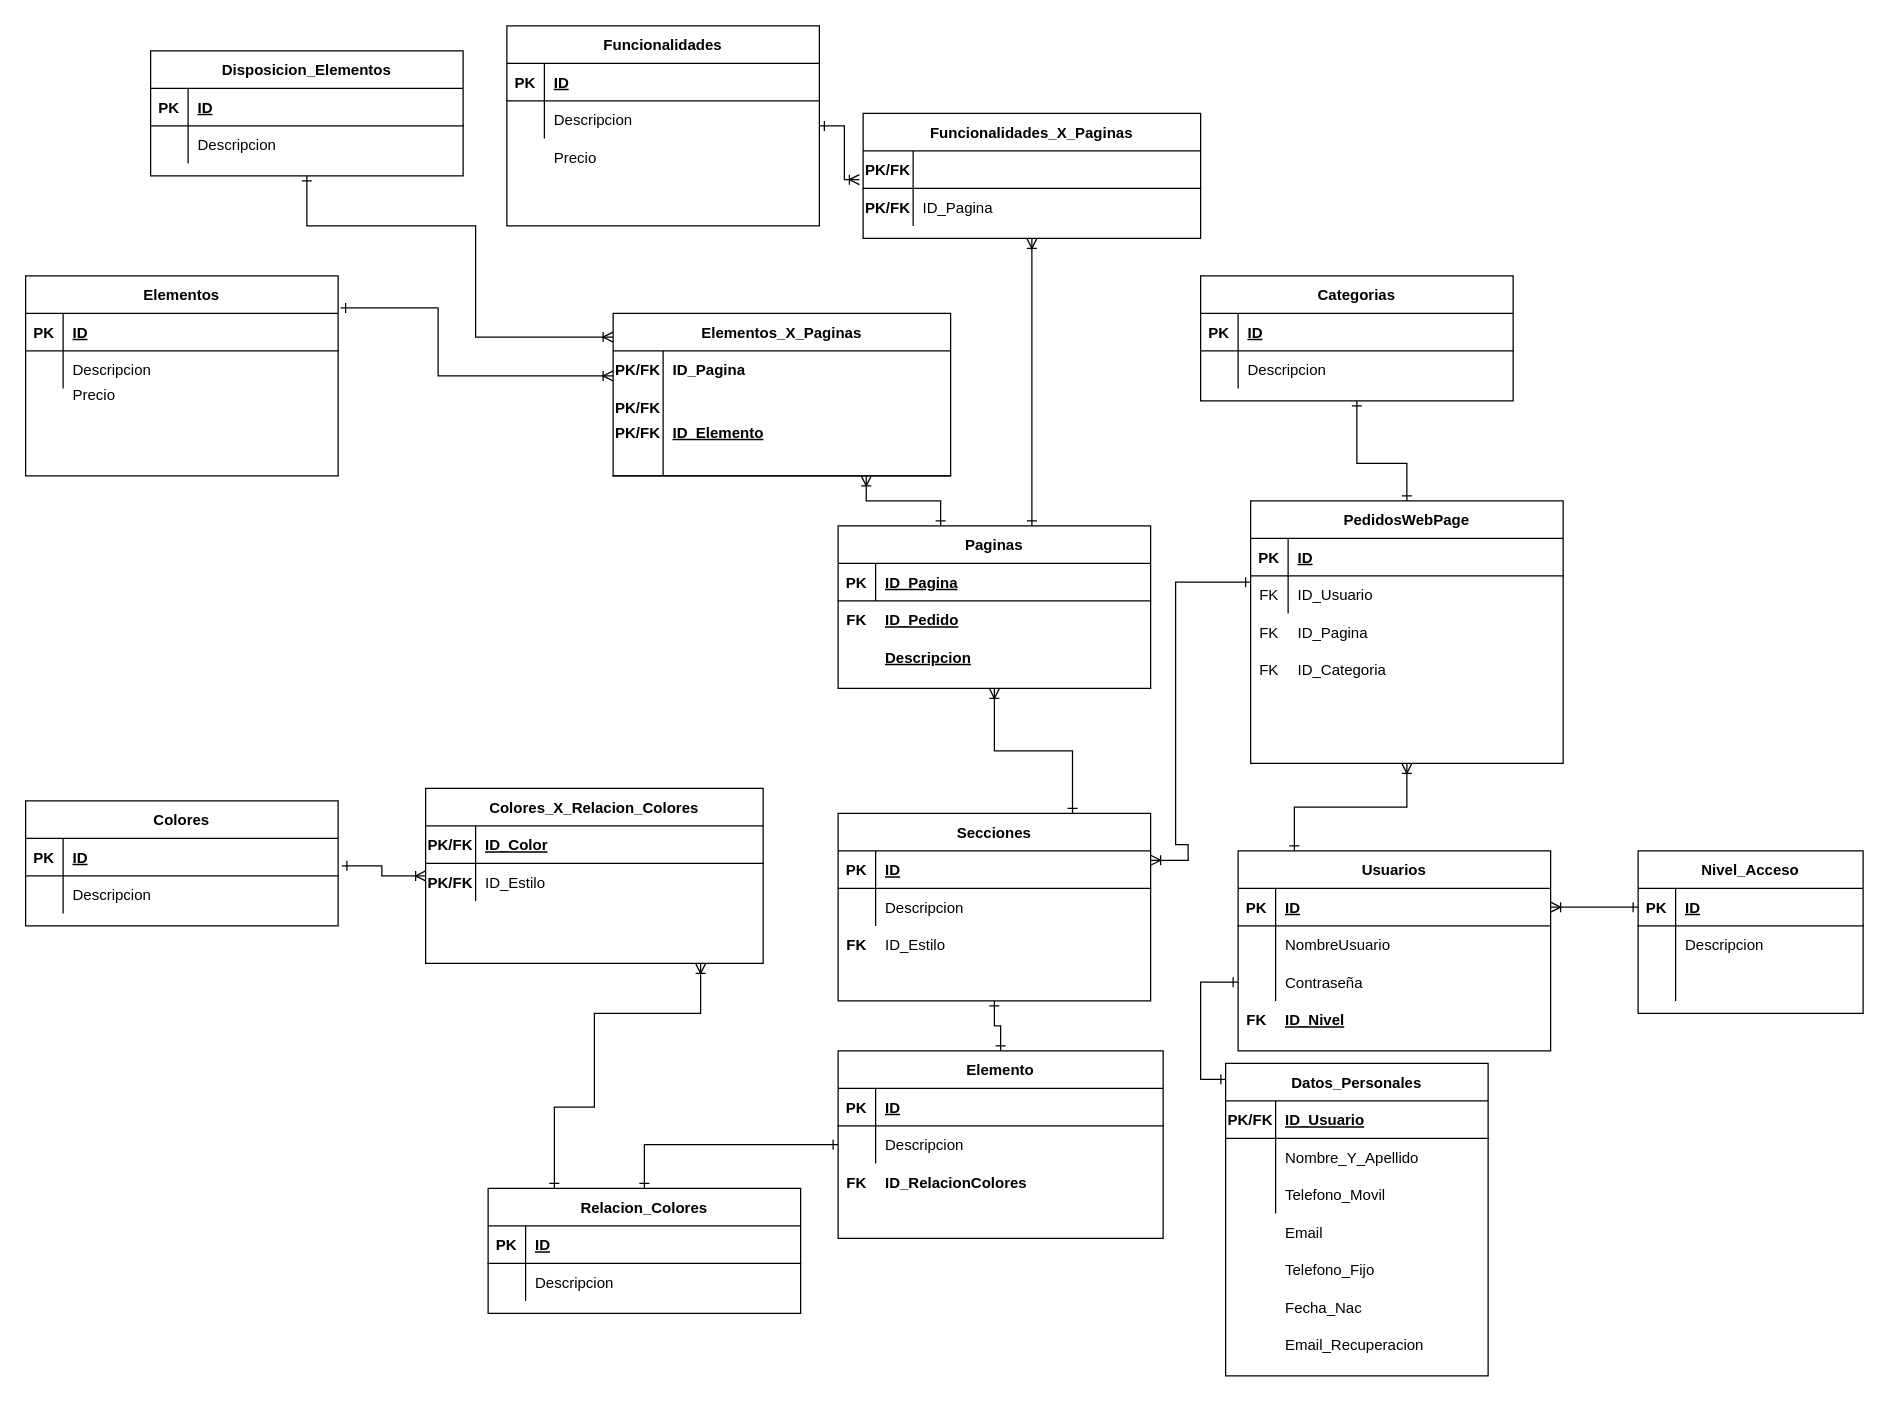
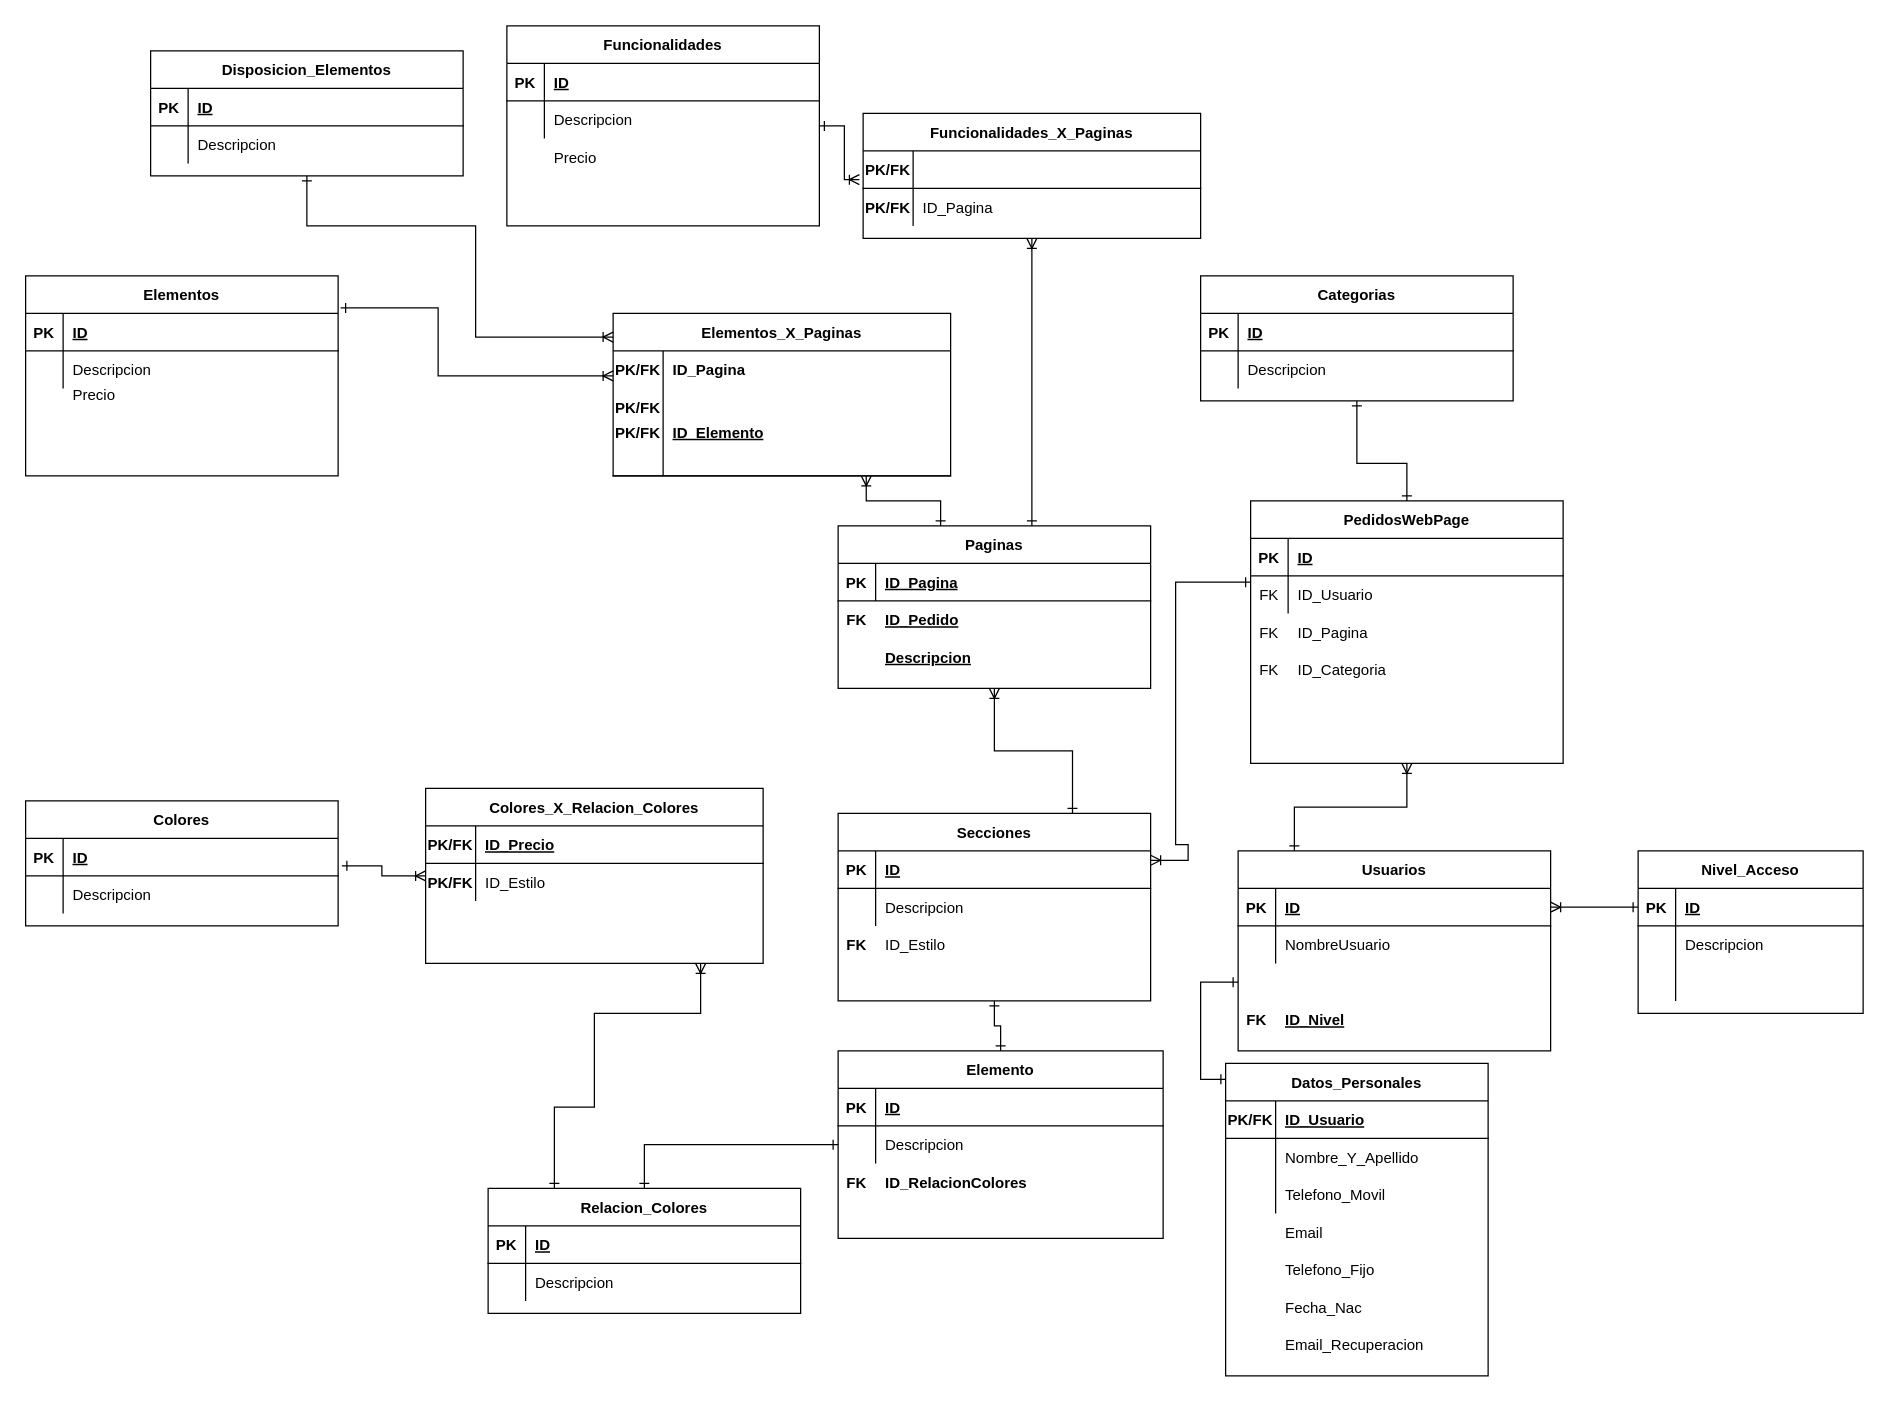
(517, 845) -> (521, 845)
(1413, 982) -> none
